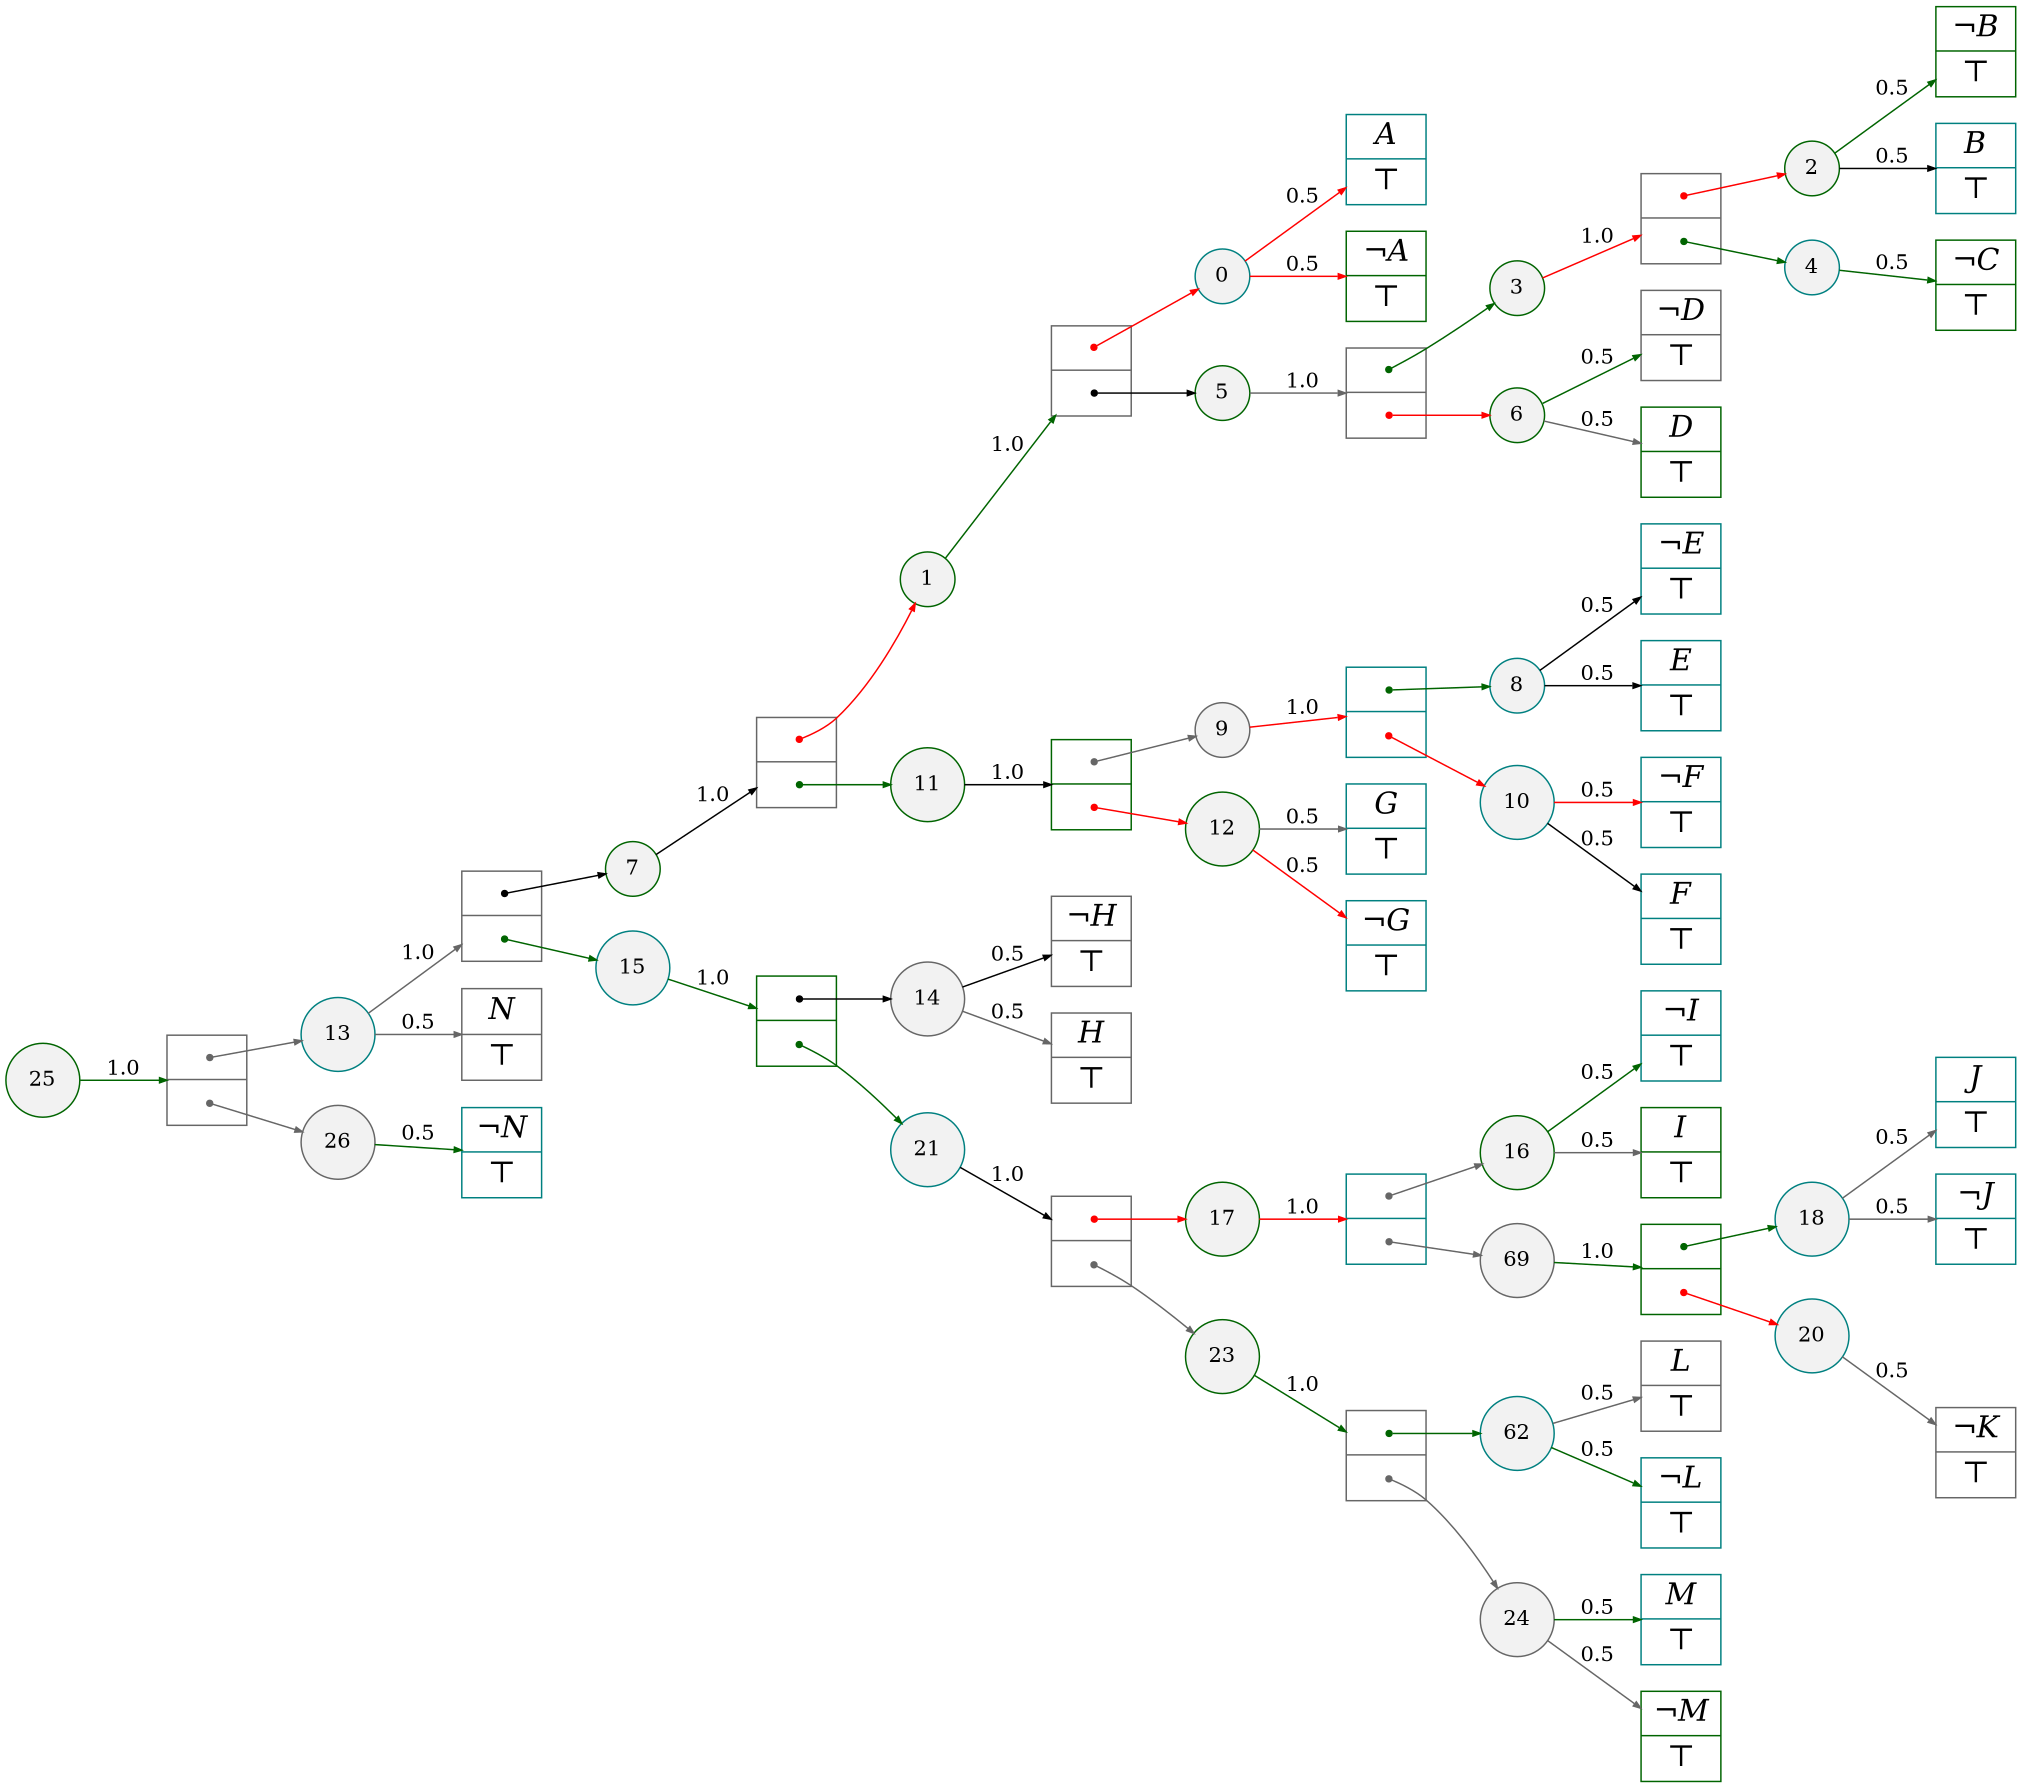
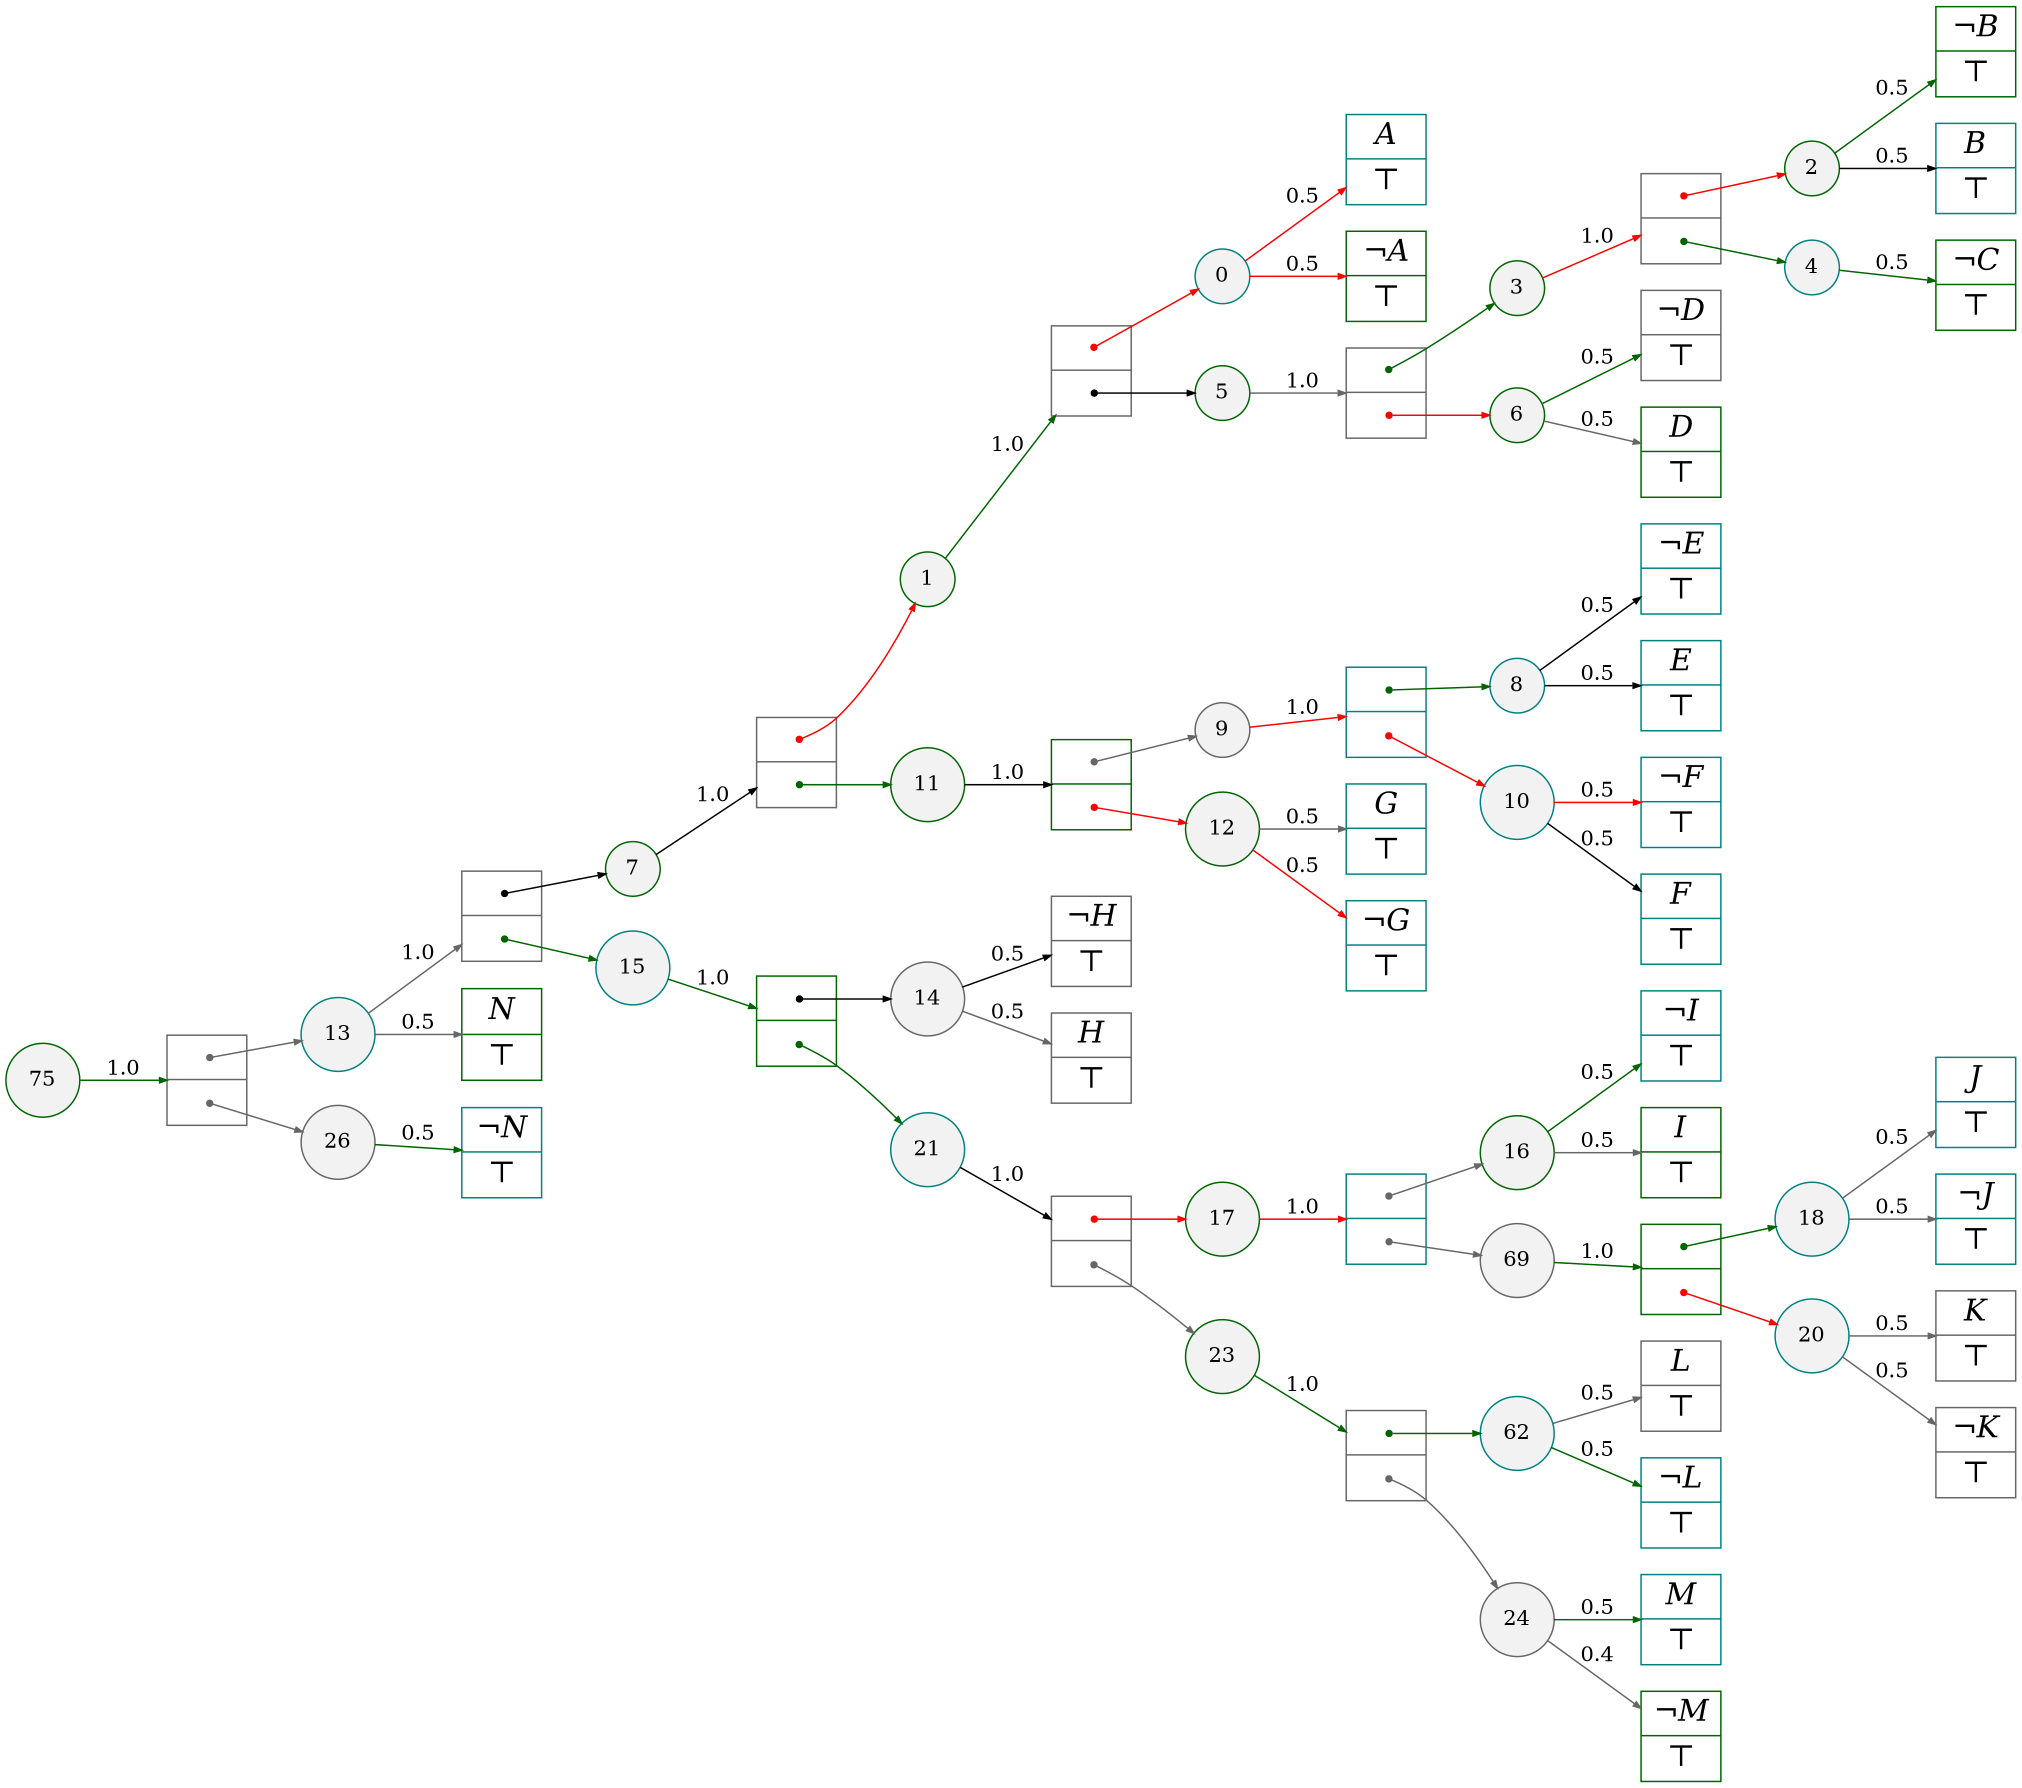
(502, 1034) -> (502, 1034)
(43, 1080) -> (43, 1080)
none -> (1976, 1336)
(1597, 1656) -> (1597, 1656)
